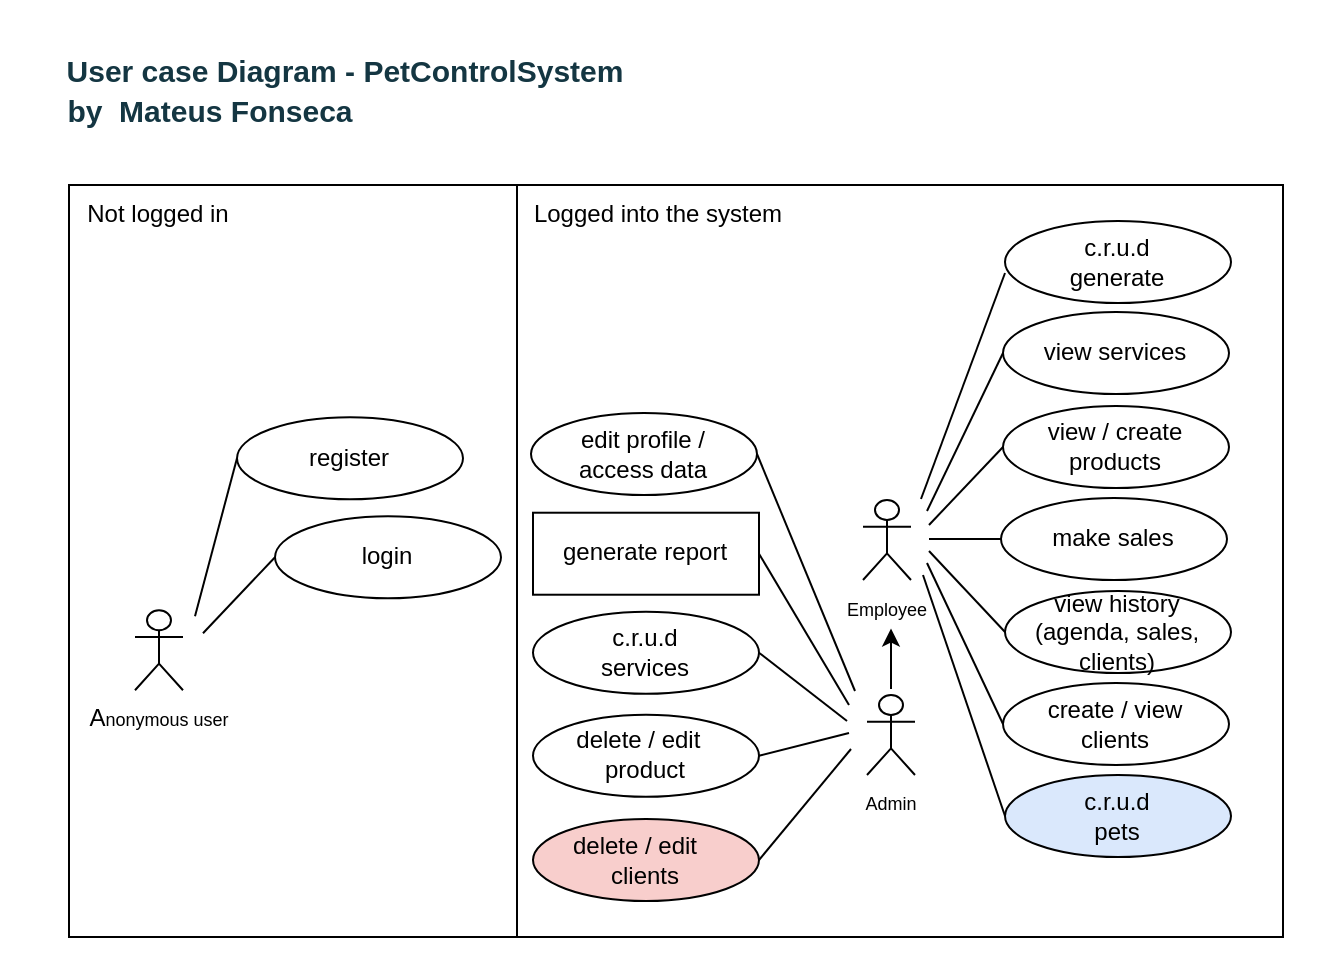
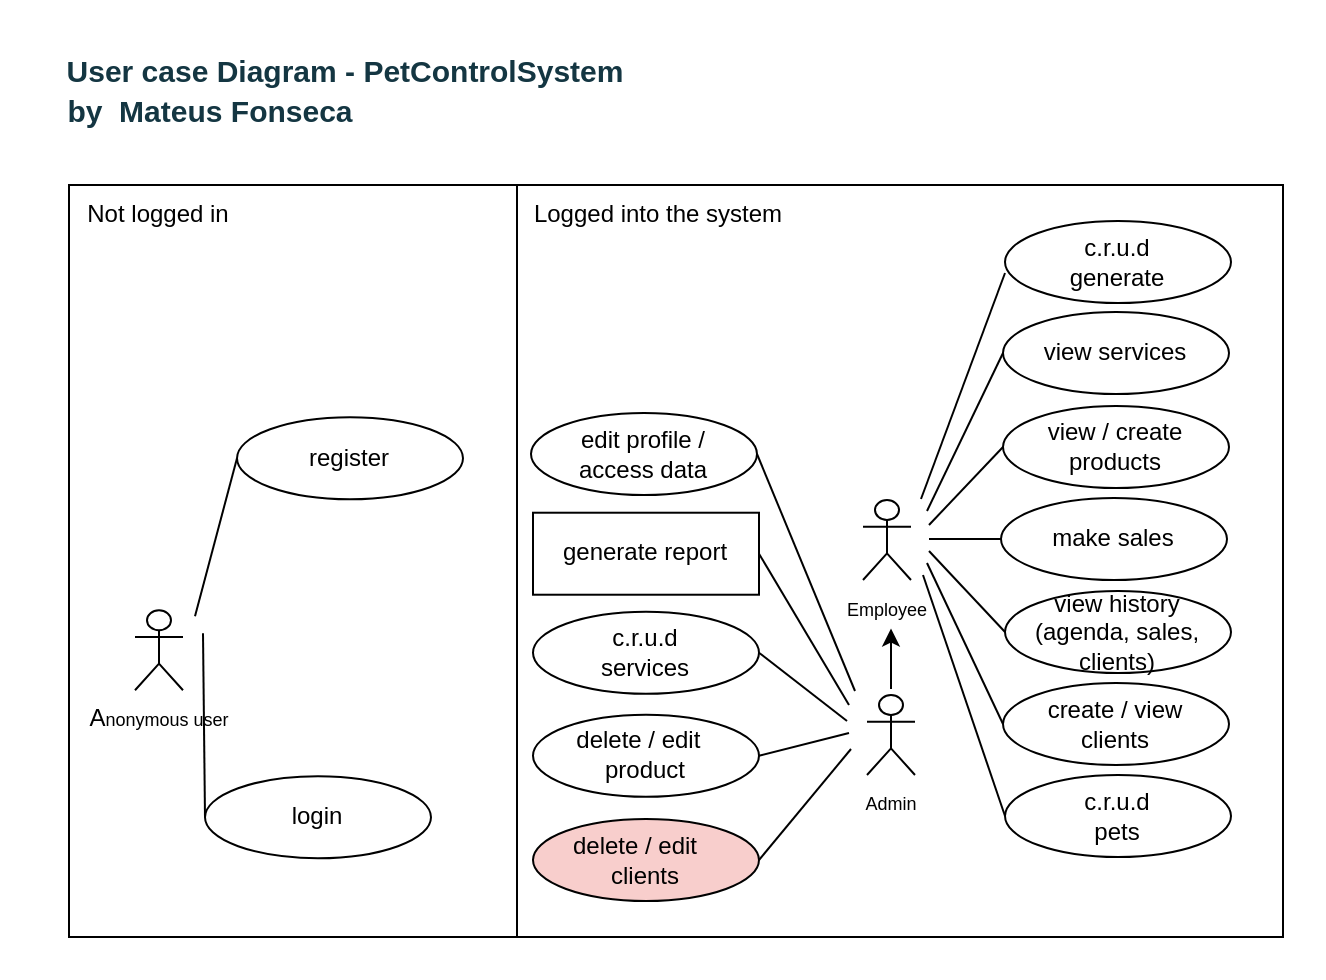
(388, 557) -> (318, 817)
(1118, 816) -> (1118, 816)
